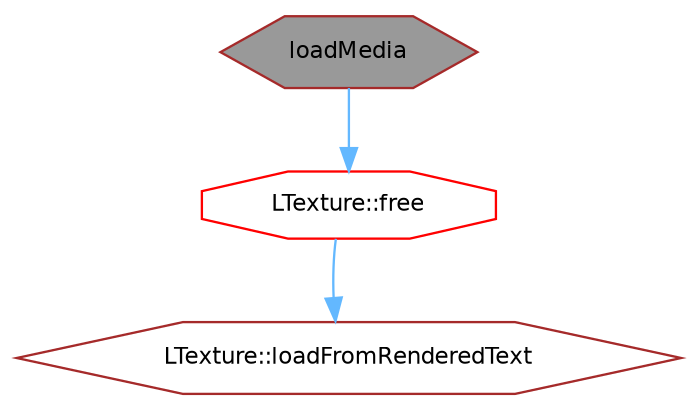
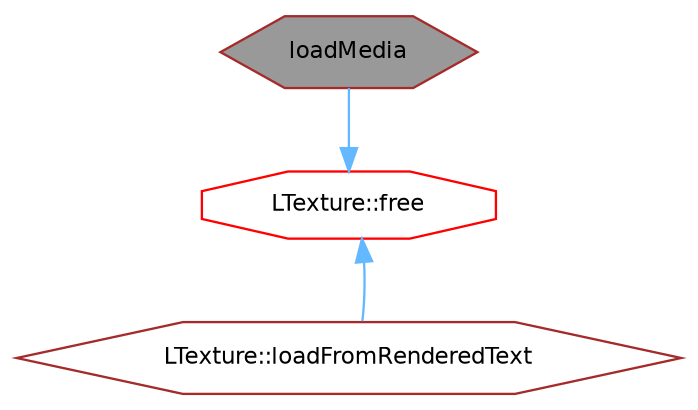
(334, 268) -> (364, 292)
